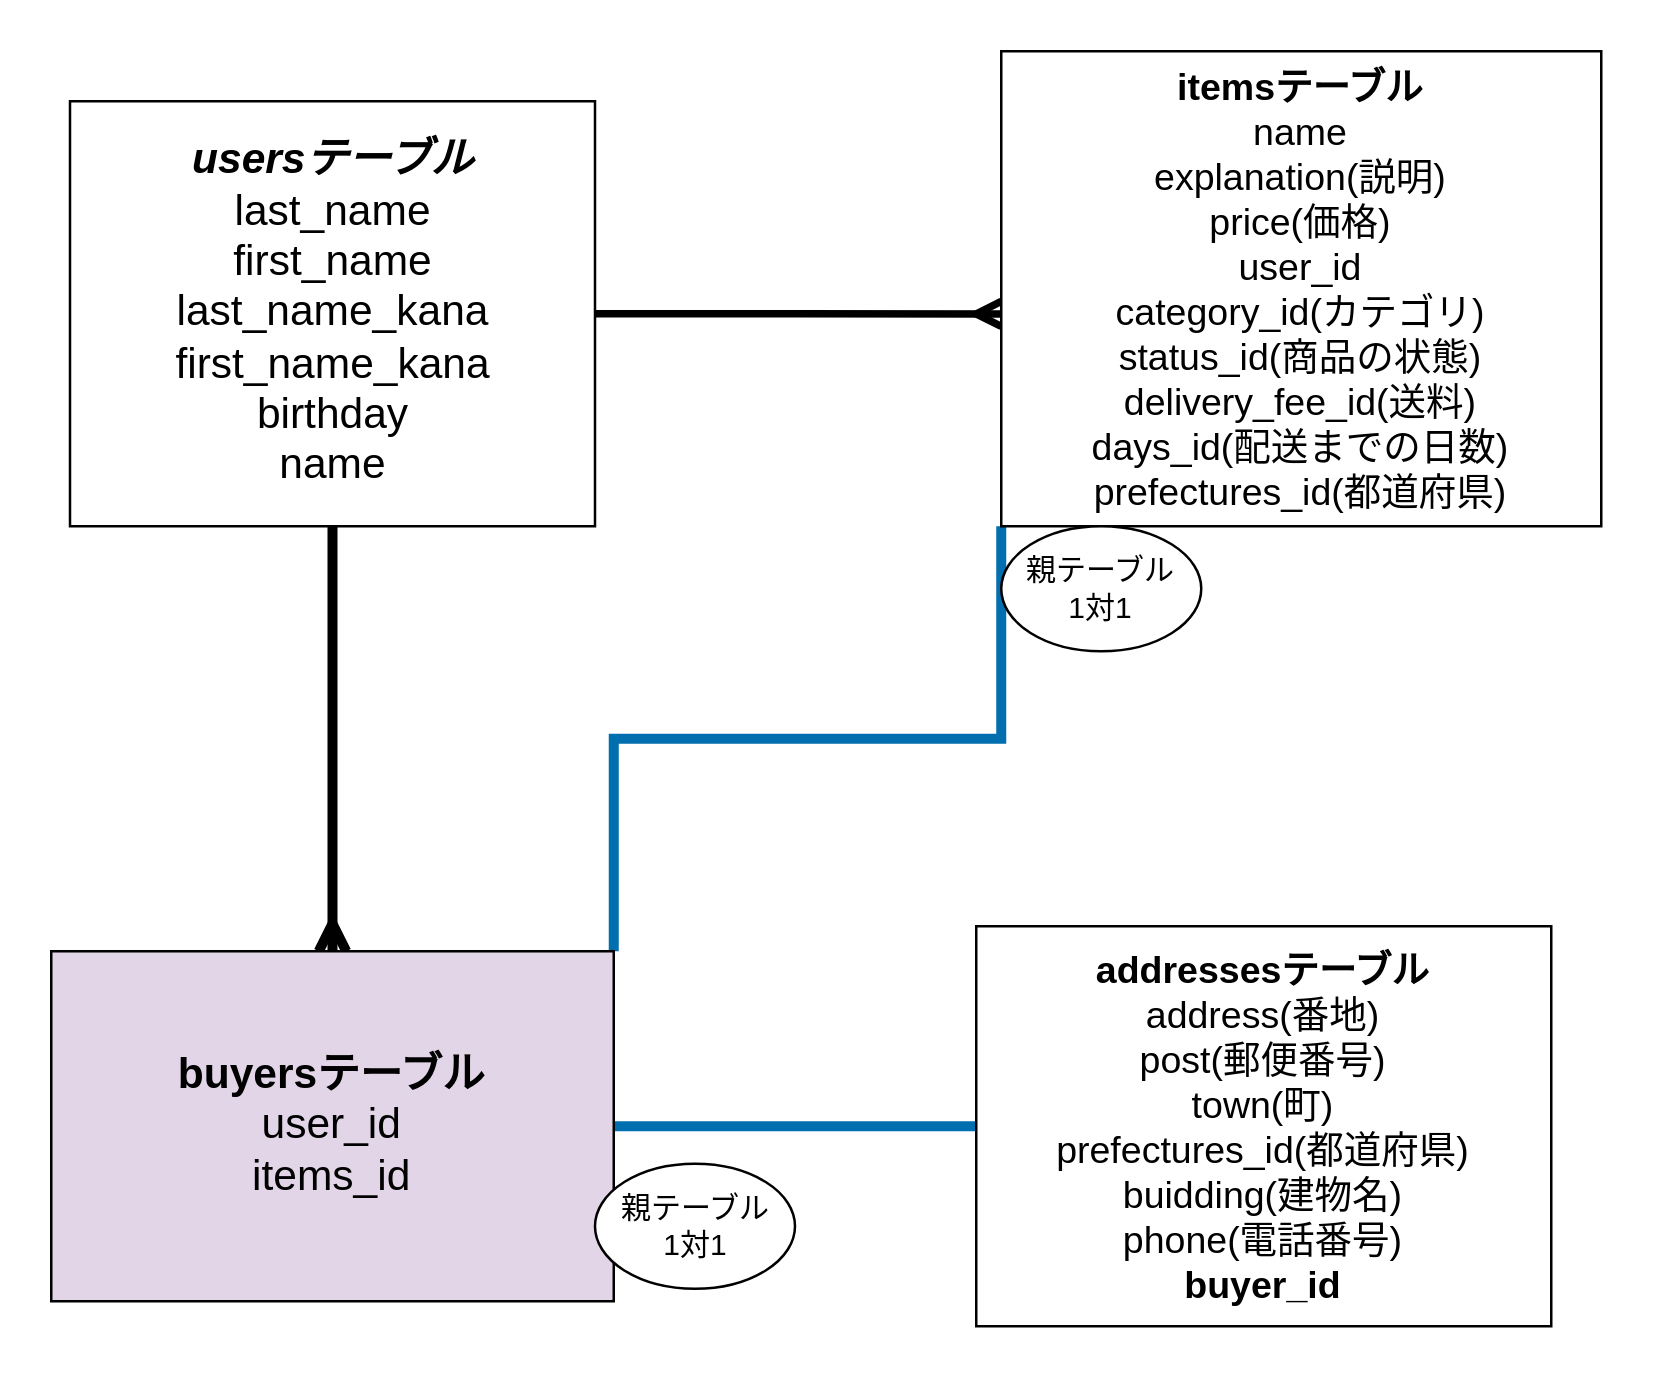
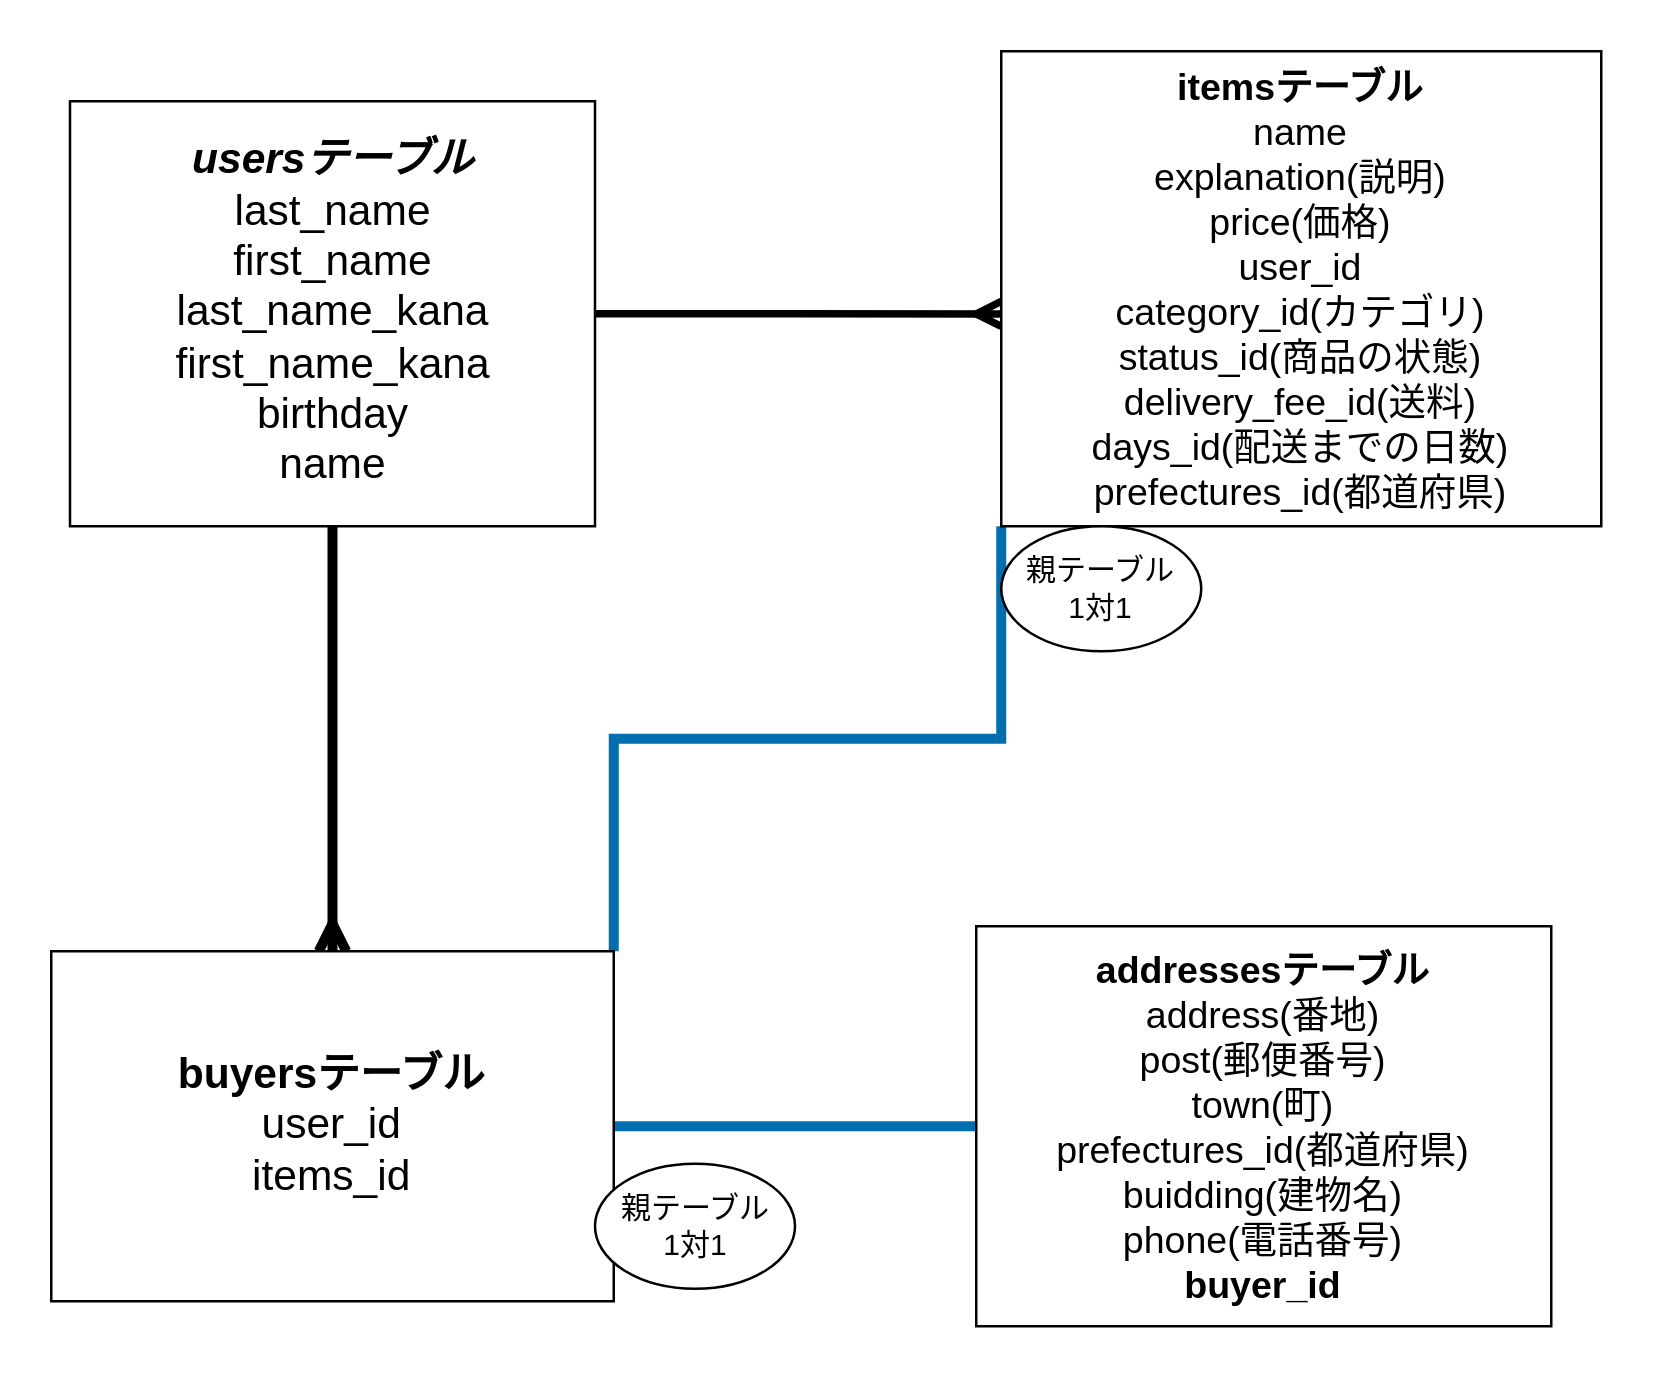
(333, 1126) -> (333, 1126)
